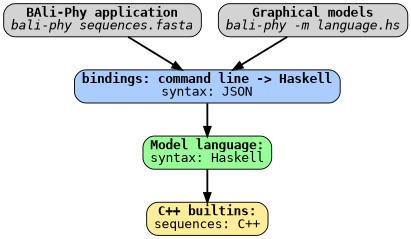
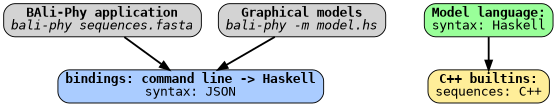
(313, 26) -> (302, 26)
(207, 115) -> none
